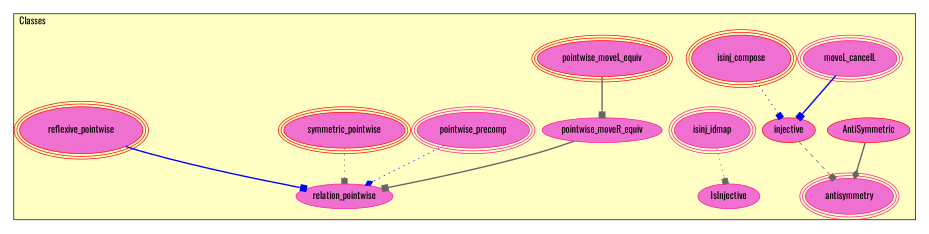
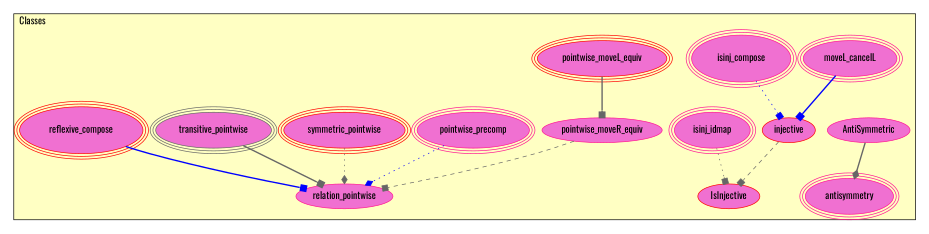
(741, 59) -> (741, 59)
(81, 130) -> (81, 130)
none -> (214, 130)
(869, 130) -> (869, 130)
(814, 158) -> (761, 161)
(344, 162) -> (344, 162)
(482, 167) -> (482, 167)
(729, 196) -> (729, 196)
